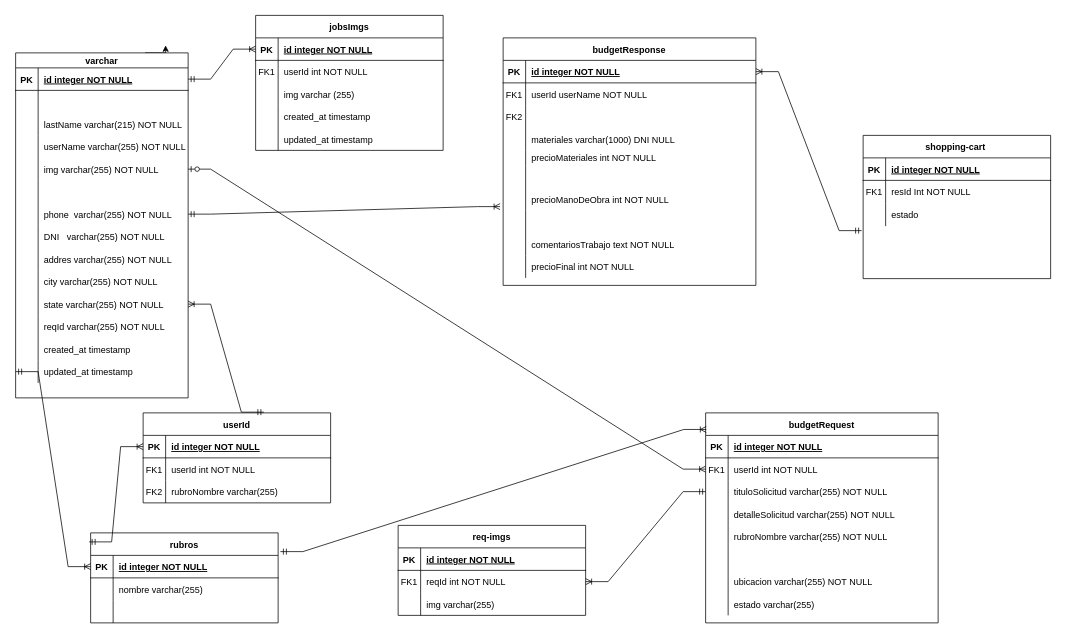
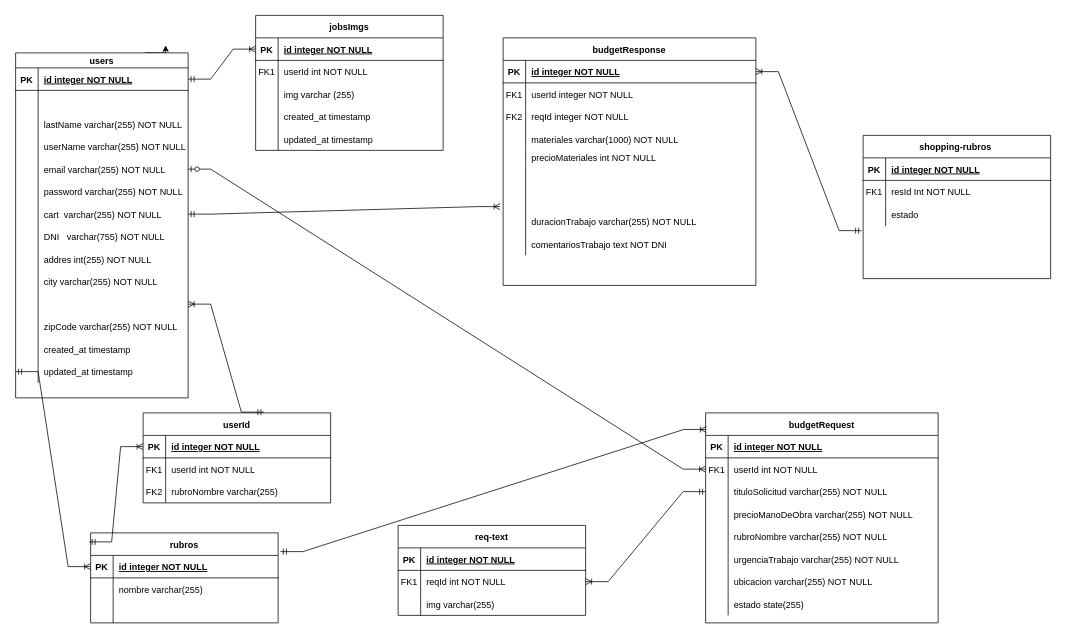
(101, 61) -> (101, 61)
(588, 95) -> (584, 95)
none -> (641, 117)
(114, 125) -> (114, 125)
(608, 140) -> (608, 140)
(956, 147) -> (956, 147)
(102, 170) -> (106, 170)
none -> (113, 192)
(641, 199) -> none
(111, 215) -> (108, 215)
none -> (641, 222)
(108, 237) -> (108, 237)
(607, 245) -> (604, 245)
(111, 260) -> (99, 260)
(641, 267) -> none
(113, 304) -> none
(108, 327) -> (112, 327)
(820, 515) -> (825, 515)
(491, 537) -> (491, 537)
none -> (833, 559)
(780, 605) -> (775, 605)
